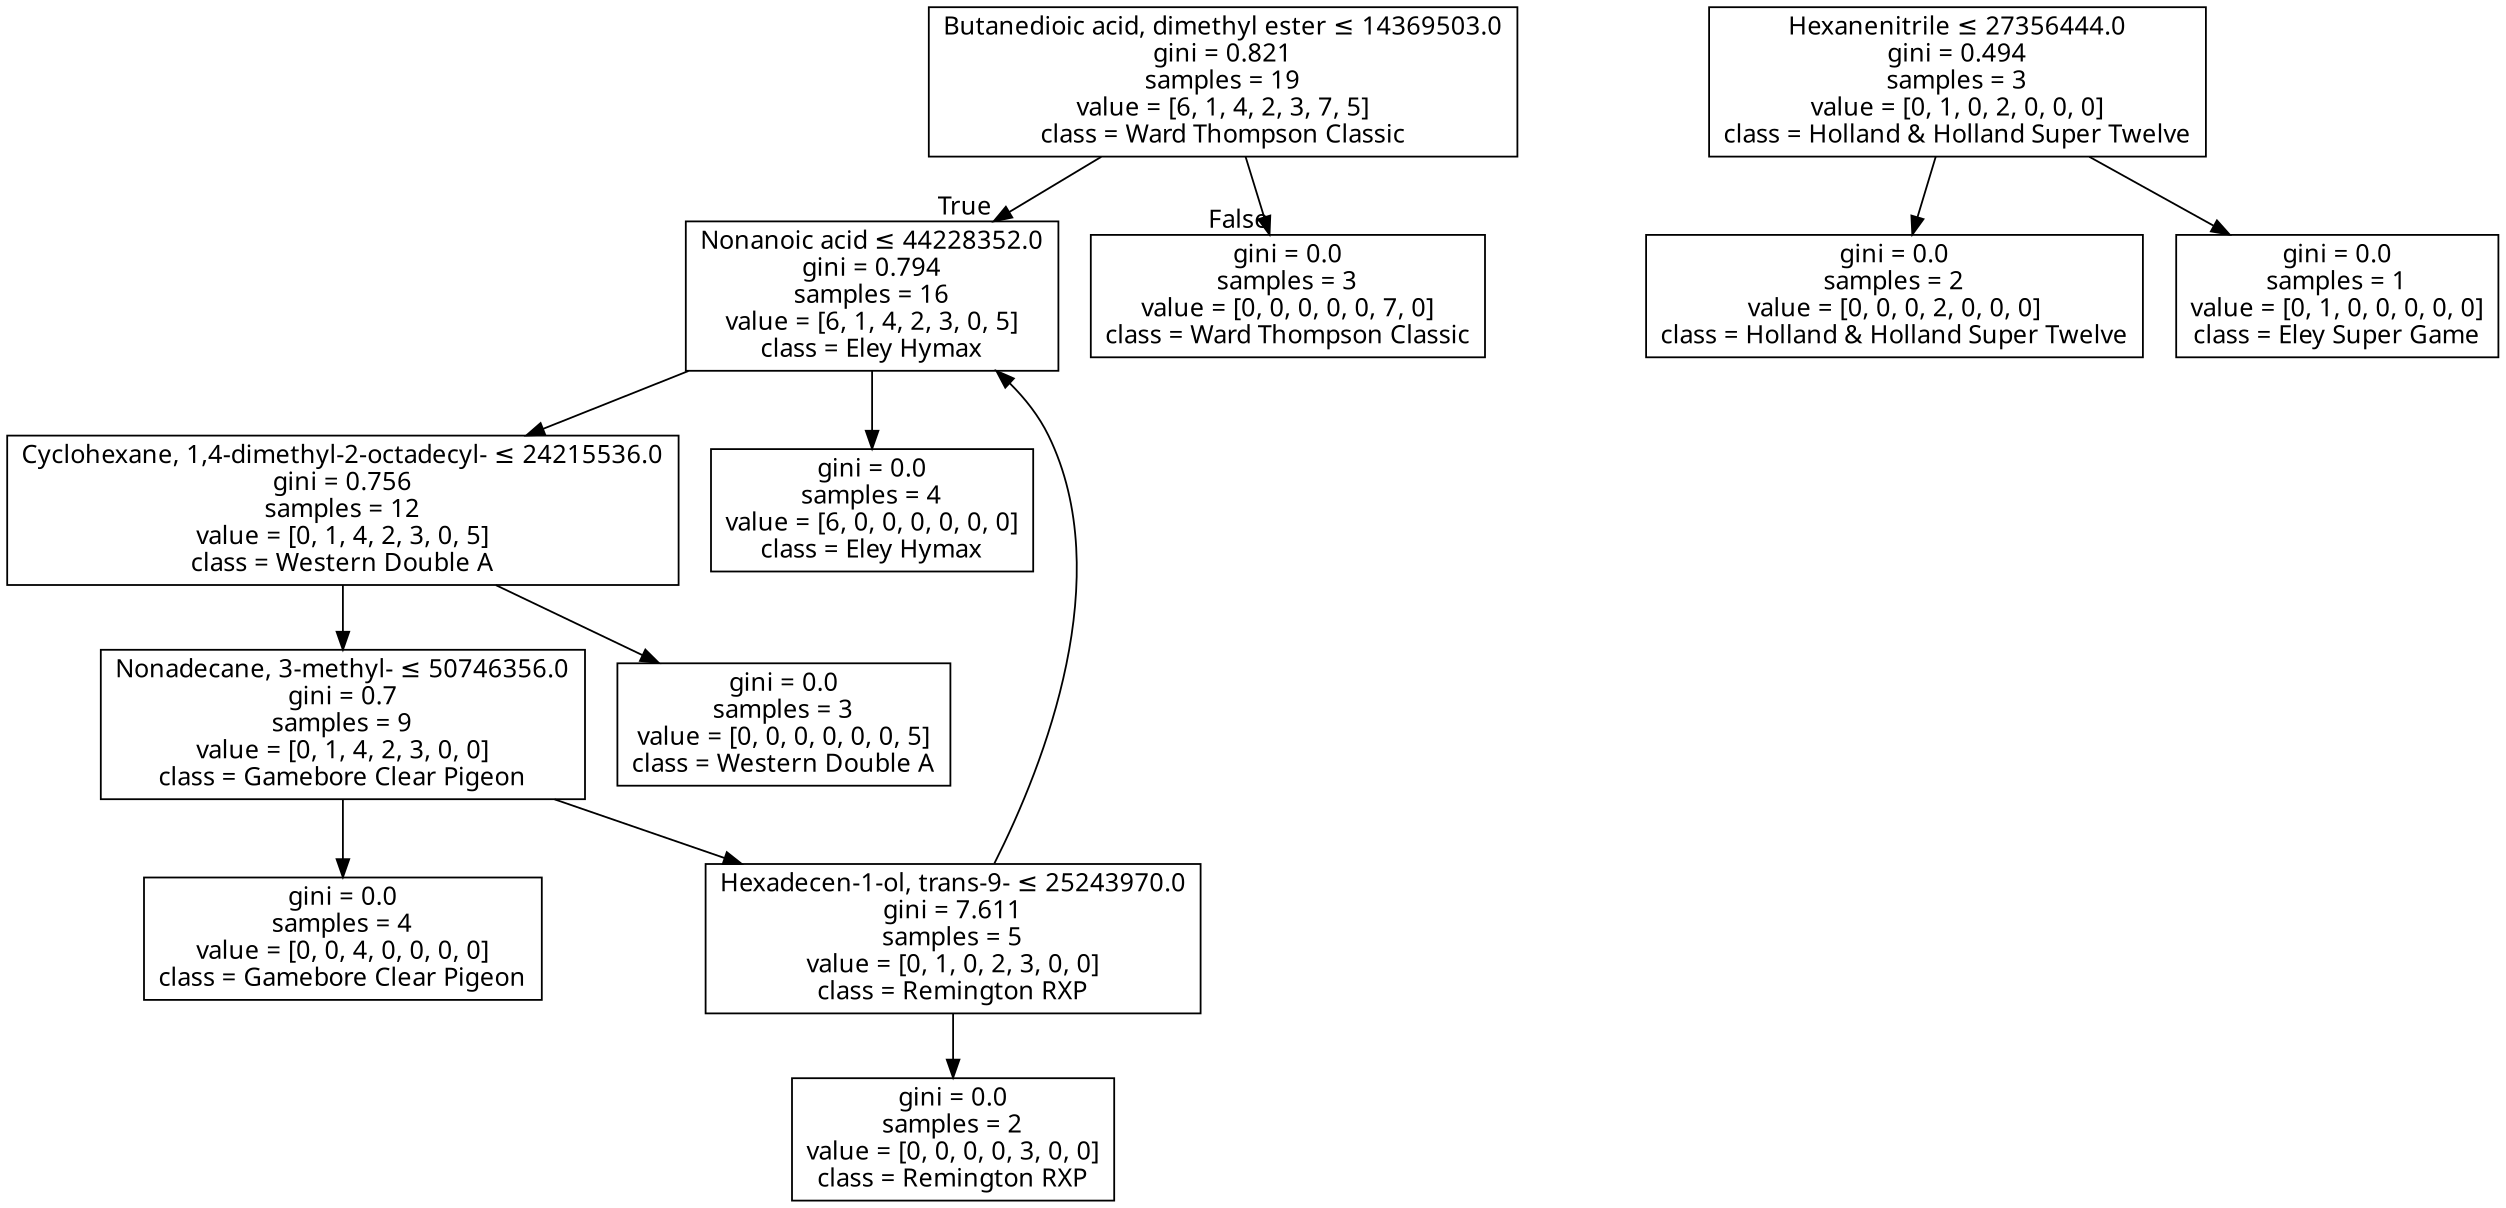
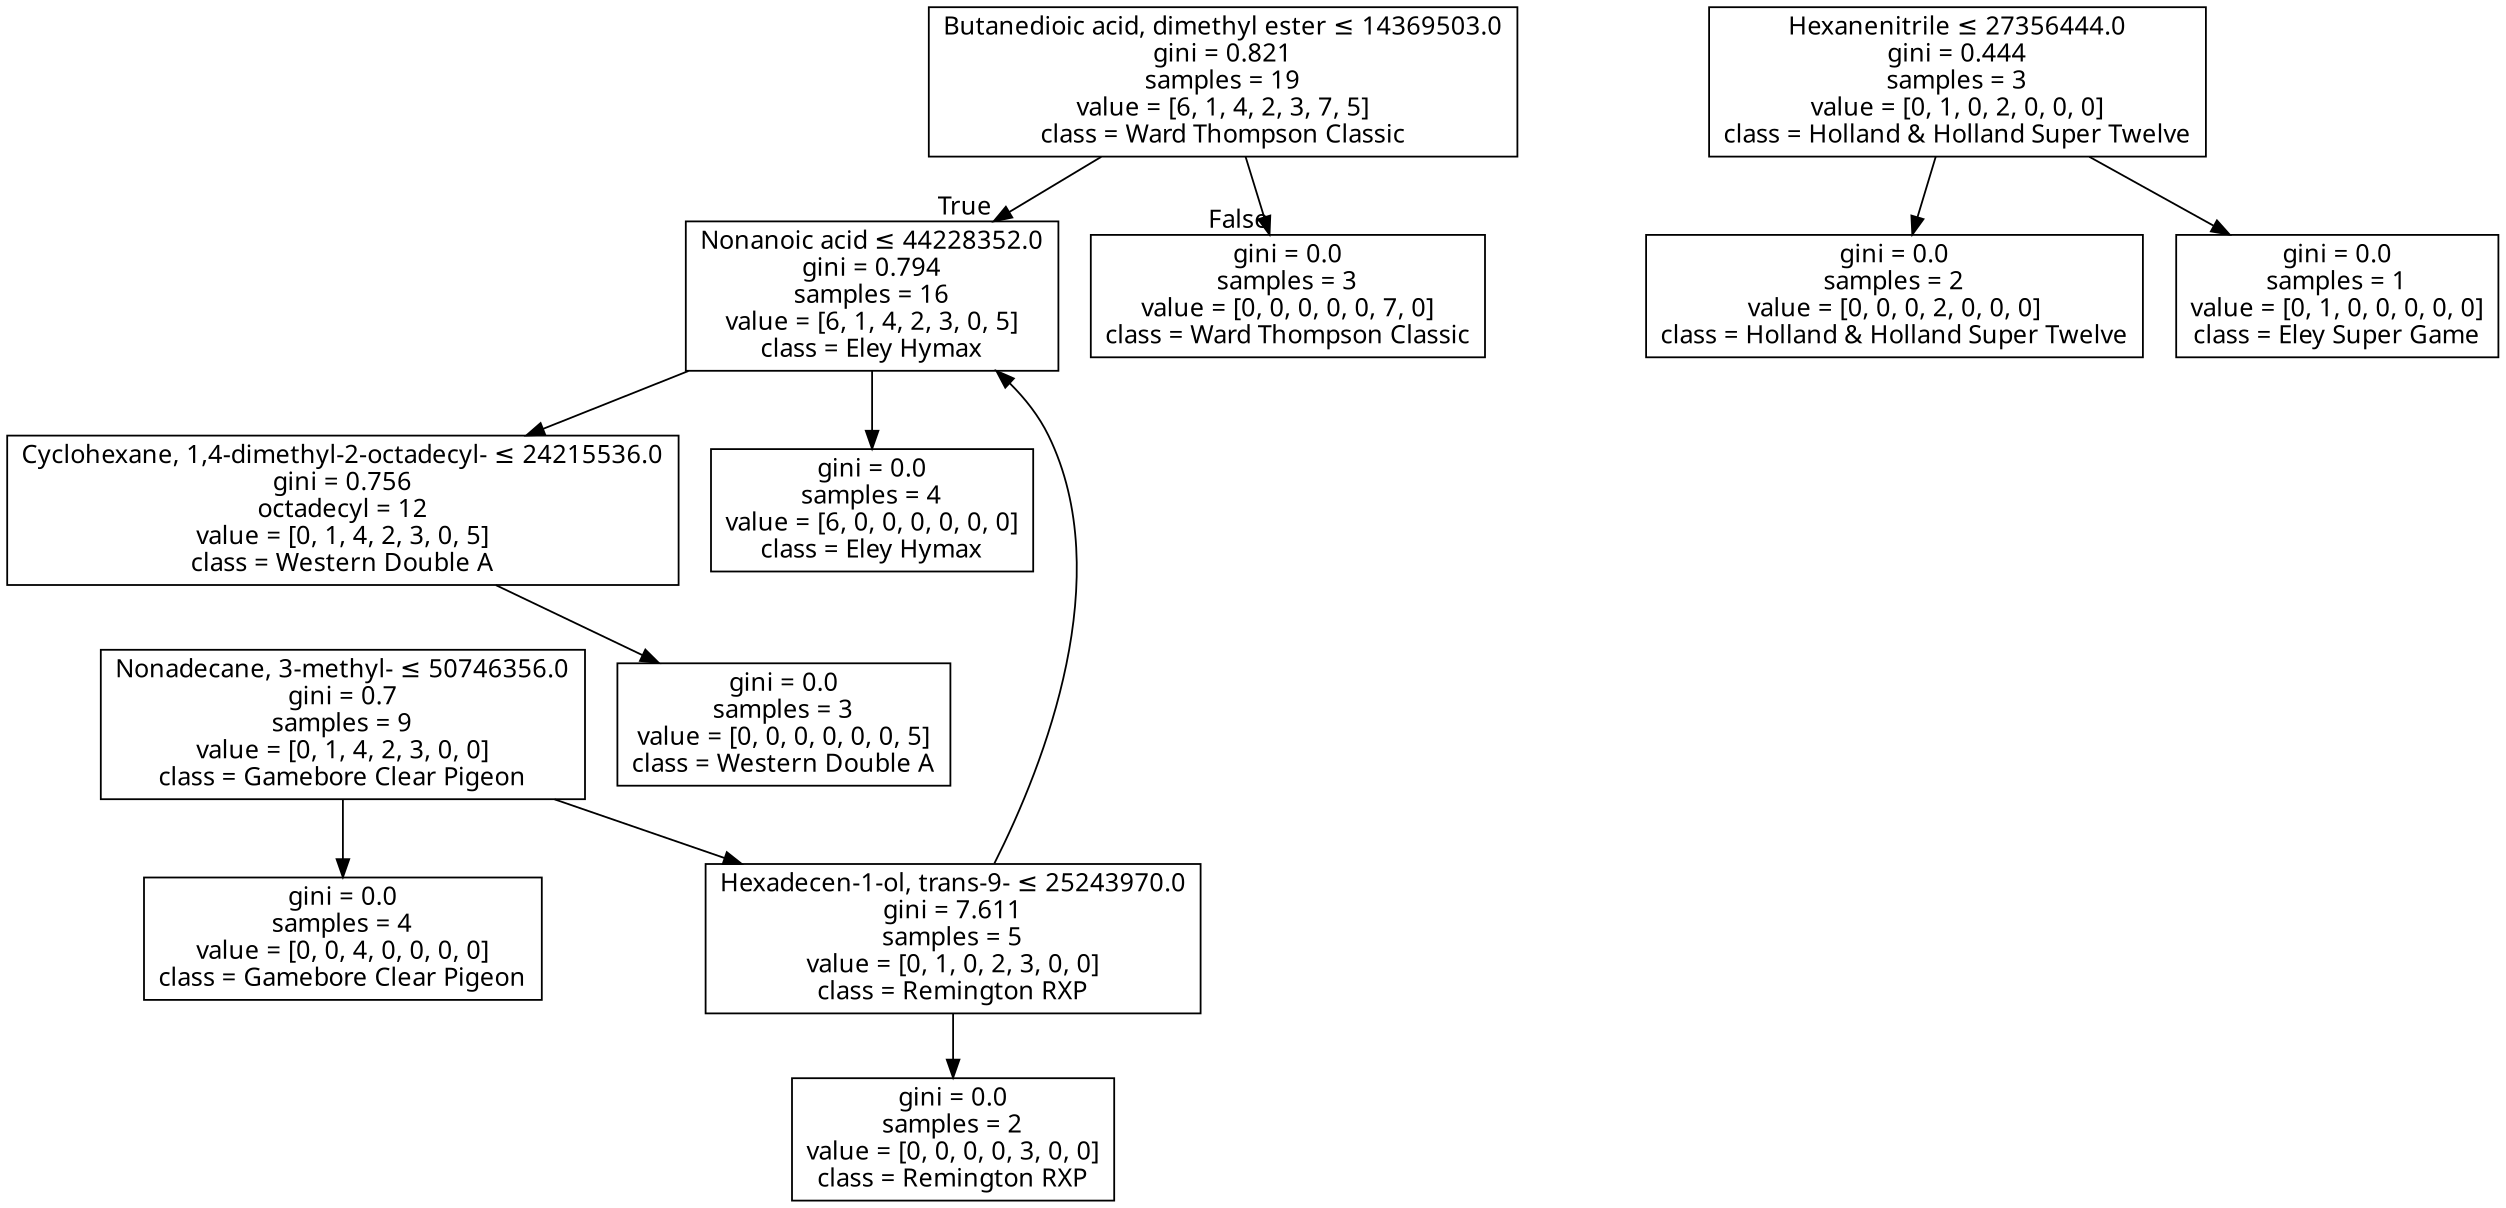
(1957, 54) -> (1957, 54)
(343, 509) -> (343, 509)
(343, 608) -> none
